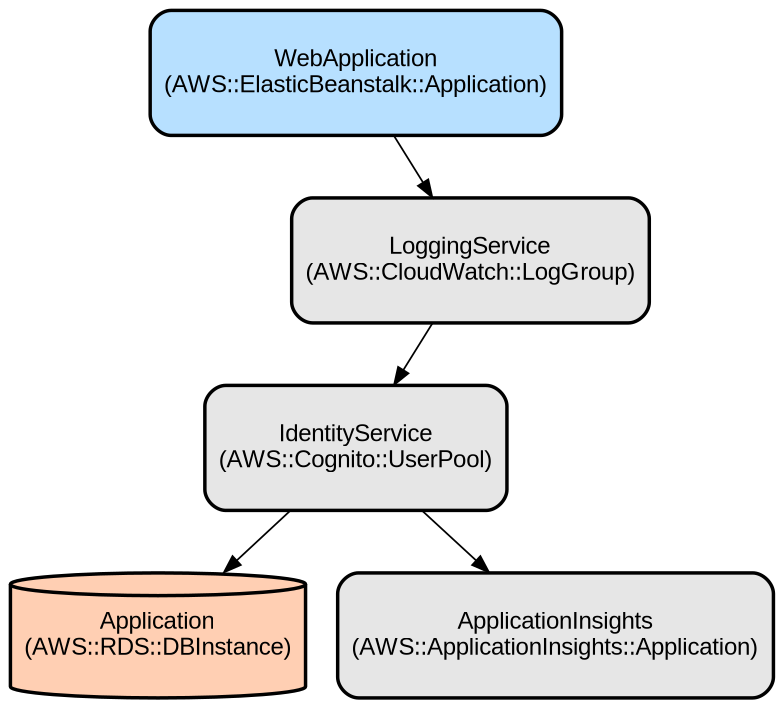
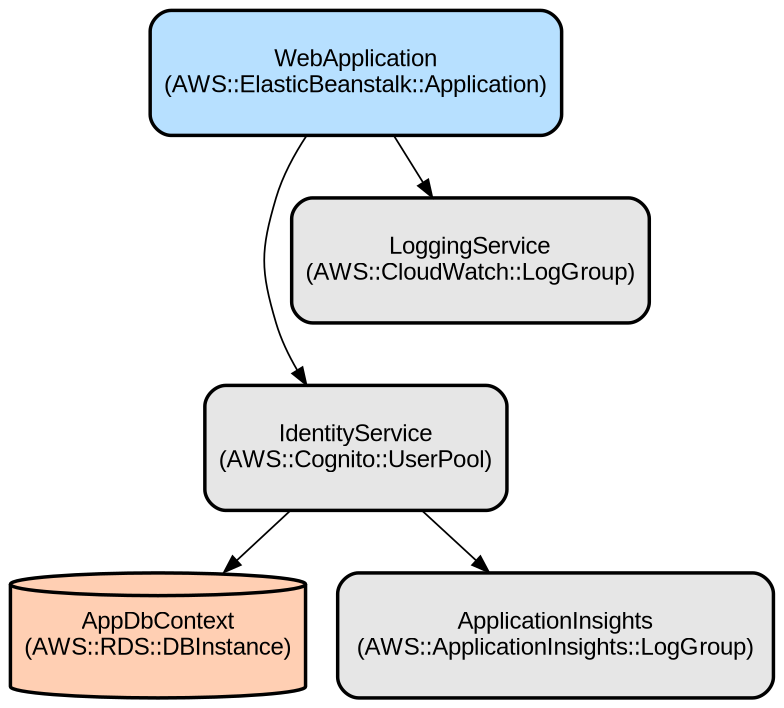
(418, 346) -> (265, 252)
(158, 635) -> (158, 635)
(556, 635) -> (556, 635)
